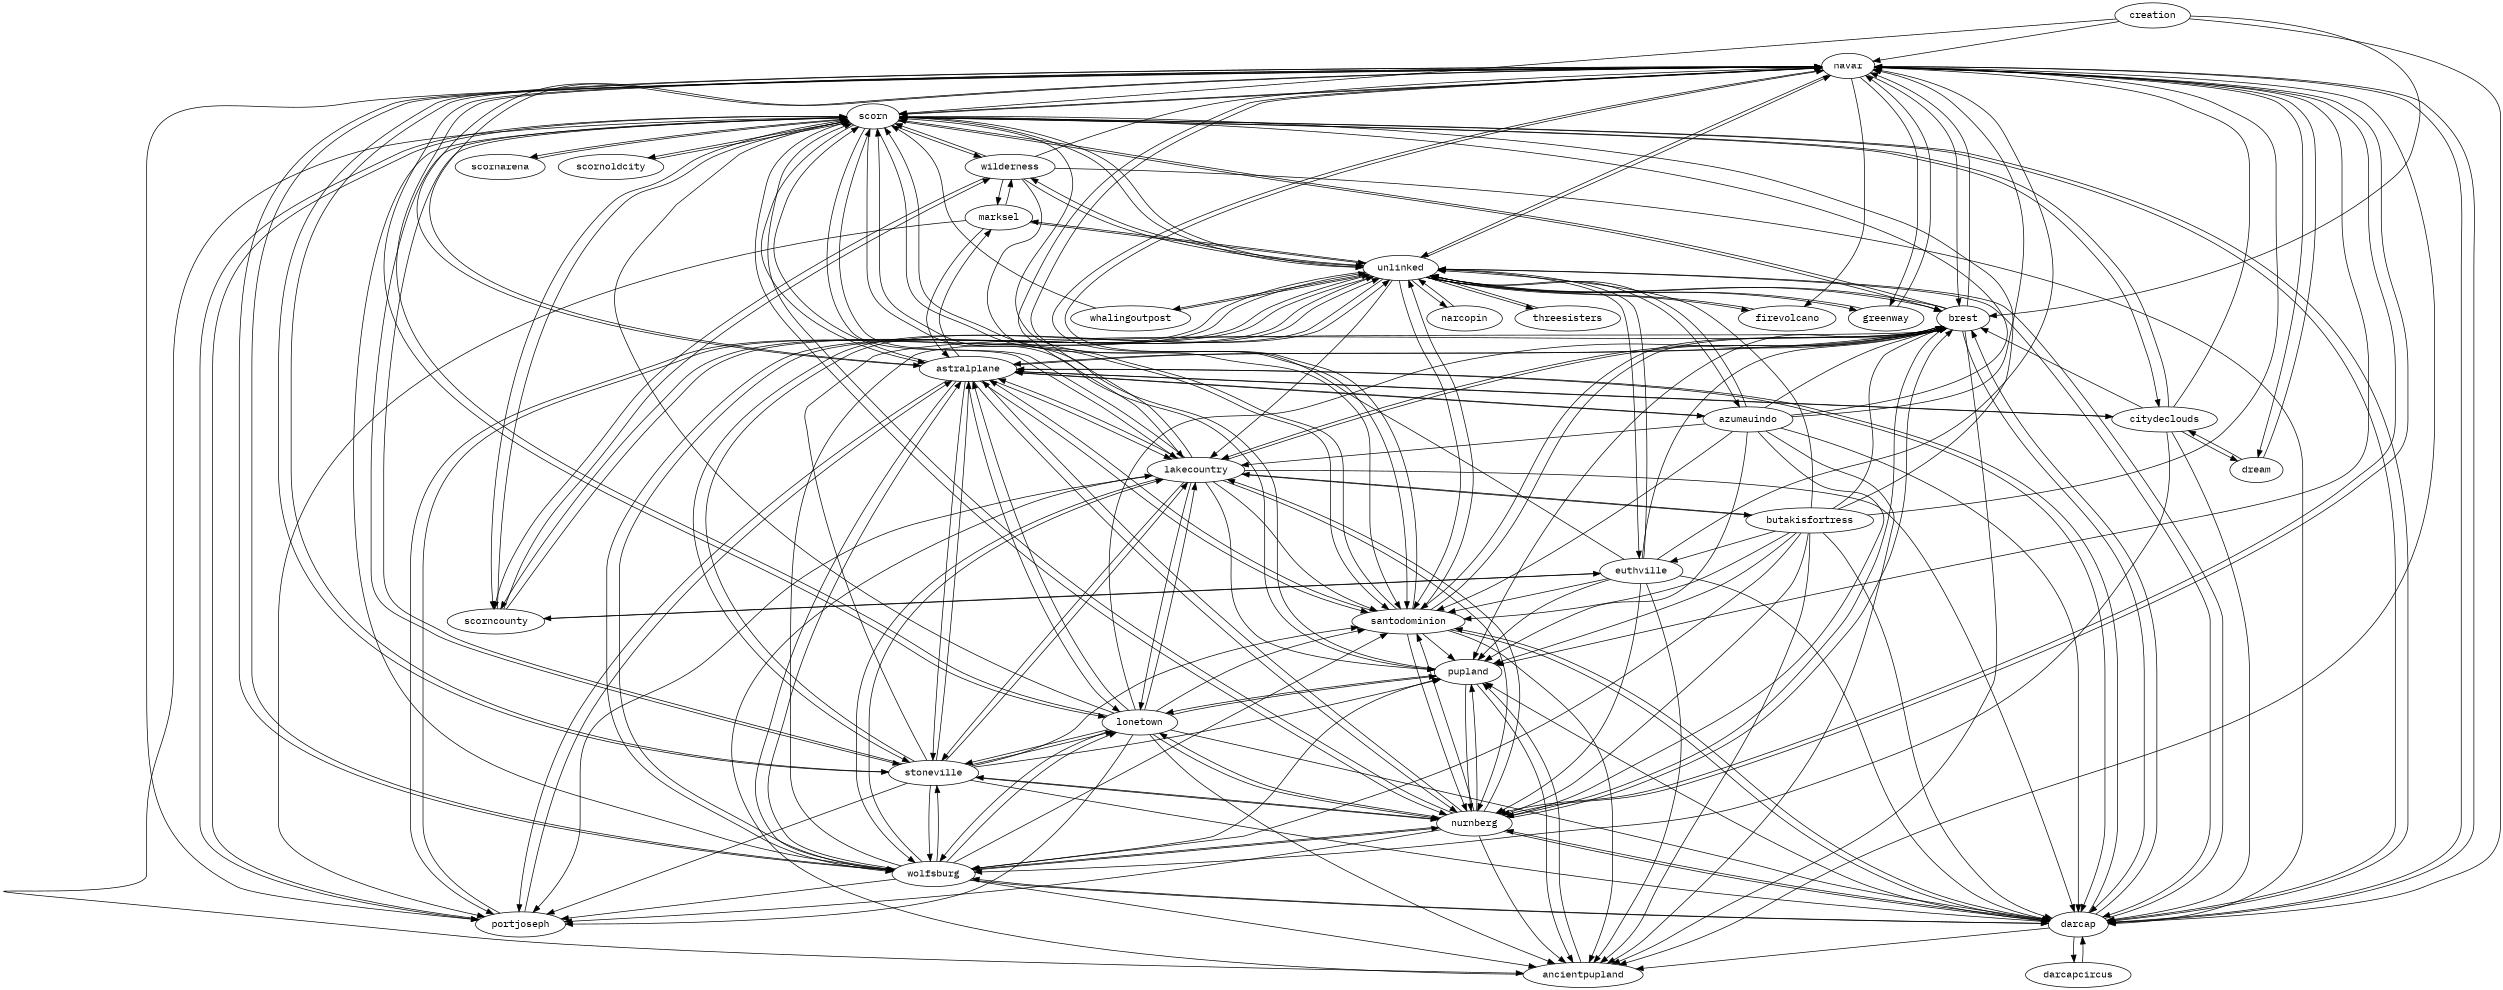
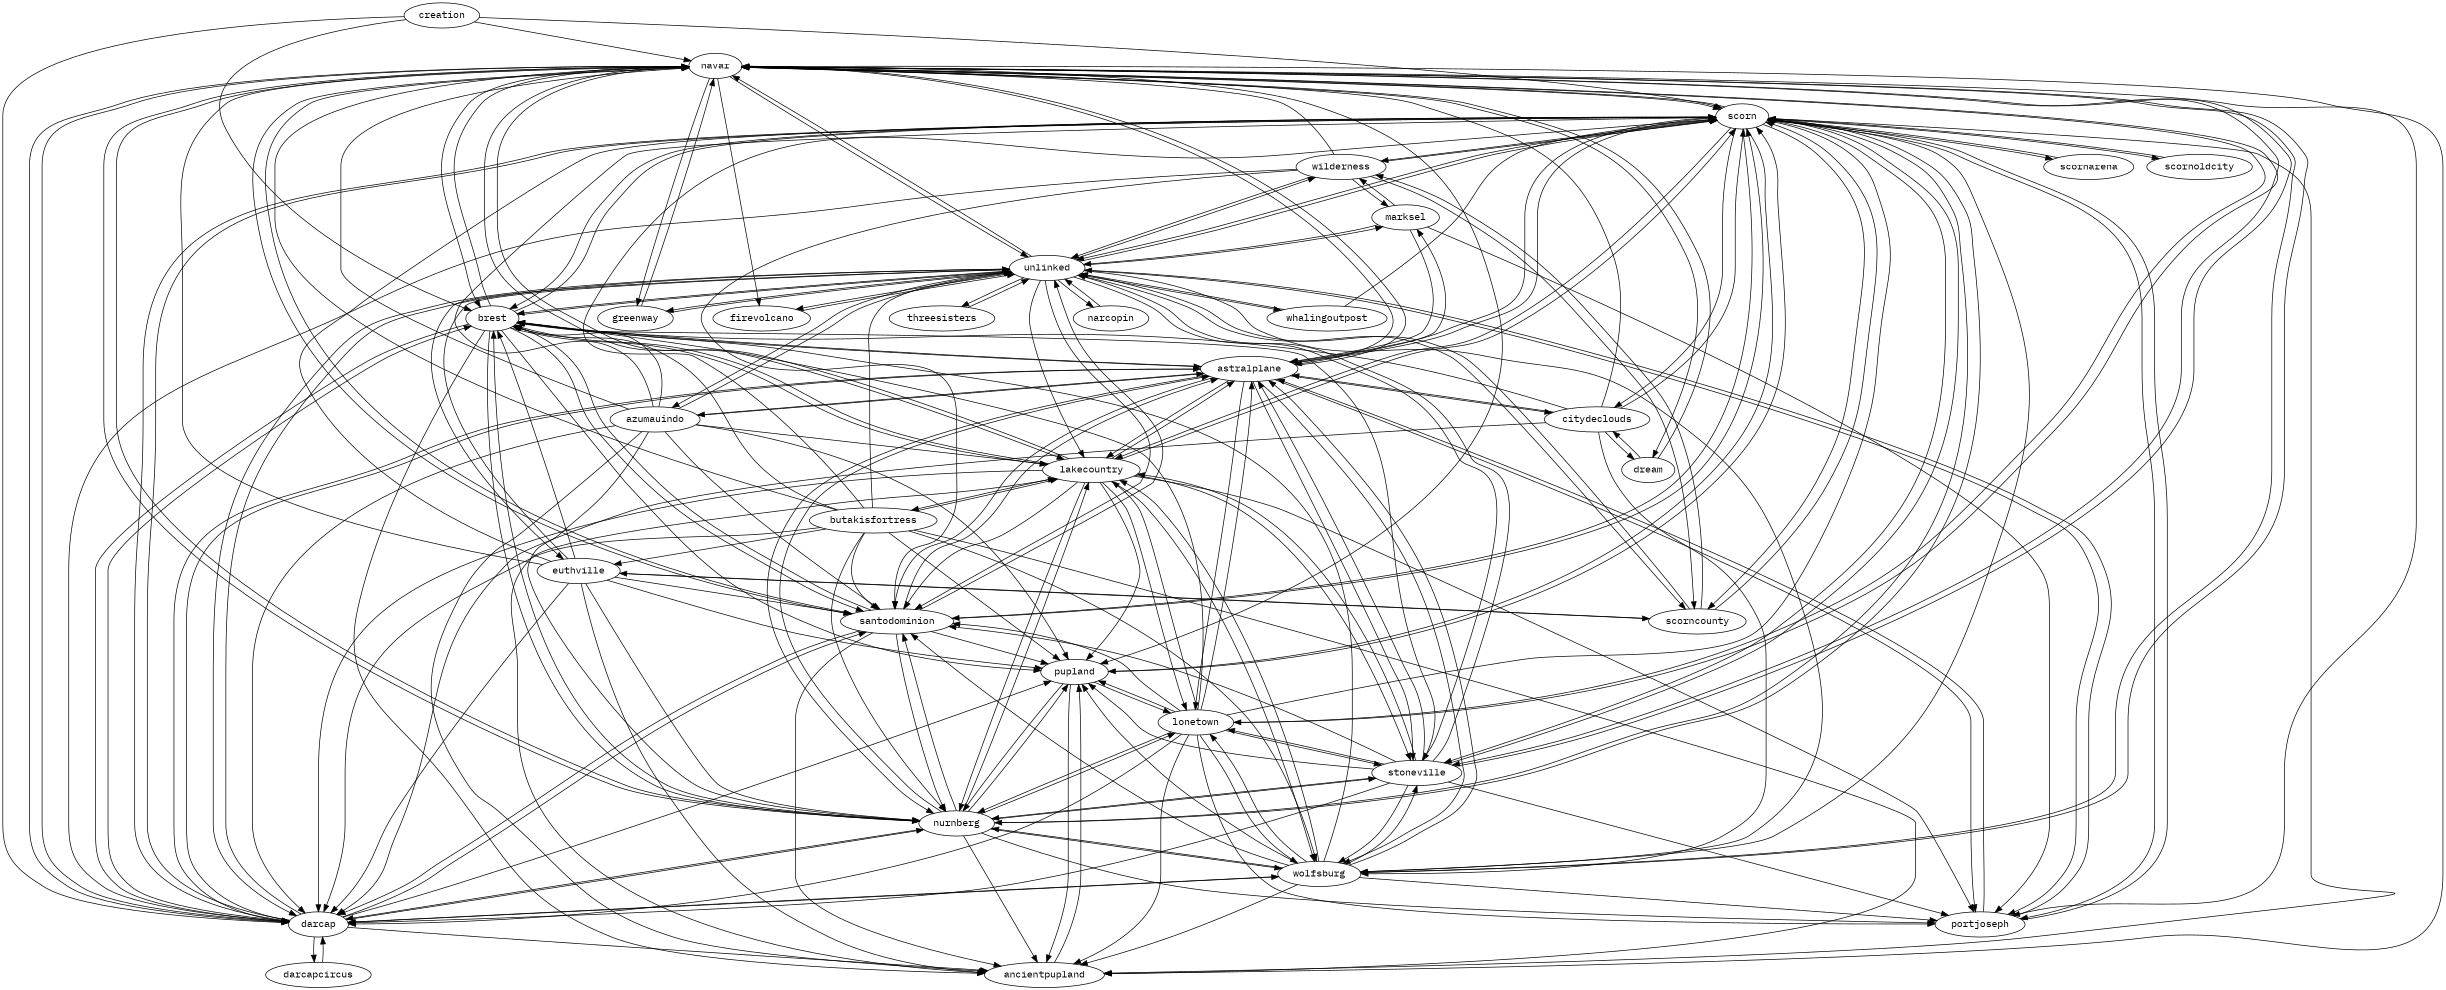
(732, 405) -> none
